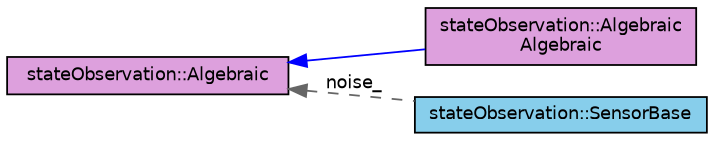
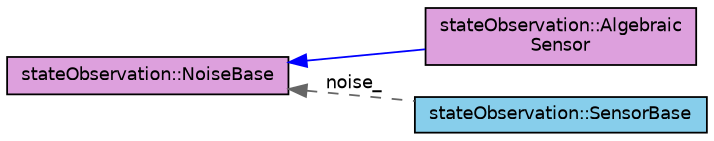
(561, 37) -> (561, 37)
(148, 76) -> (148, 76)
